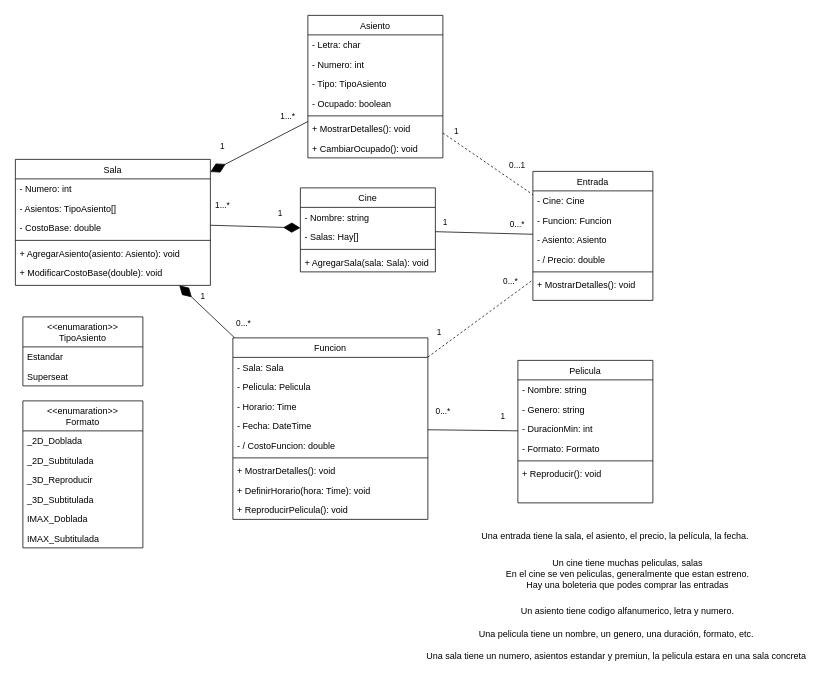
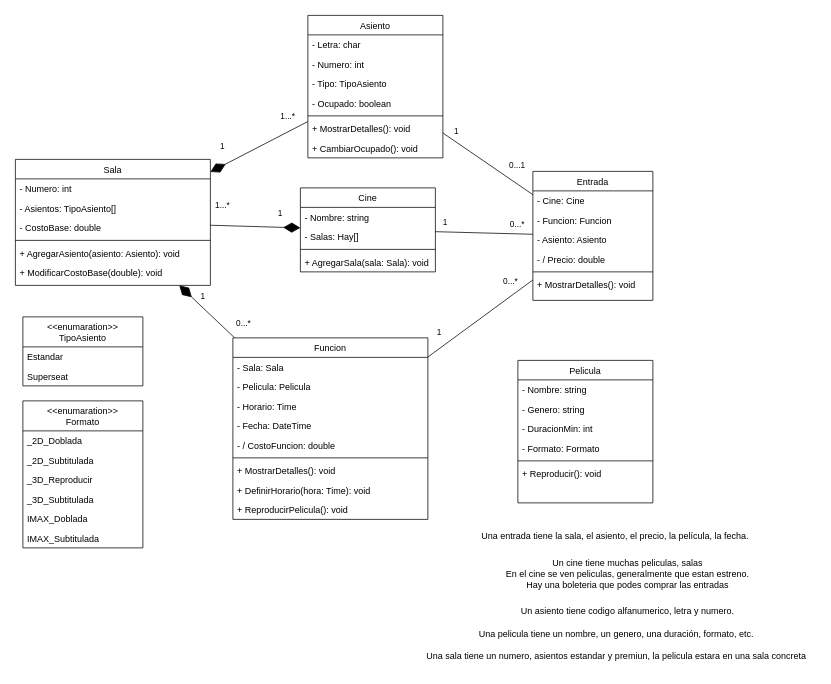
(487, 163) -> (487, 163)
(480, 319) -> (480, 319)
(472, 430) -> none
